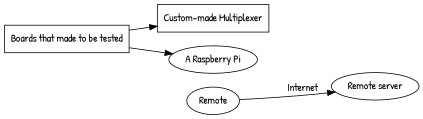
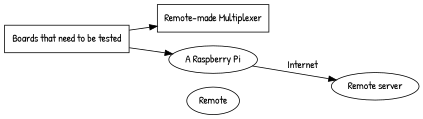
(213, 18) -> (213, 18)
(67, 39) -> (67, 39)
(284, 97) -> (291, 72)
